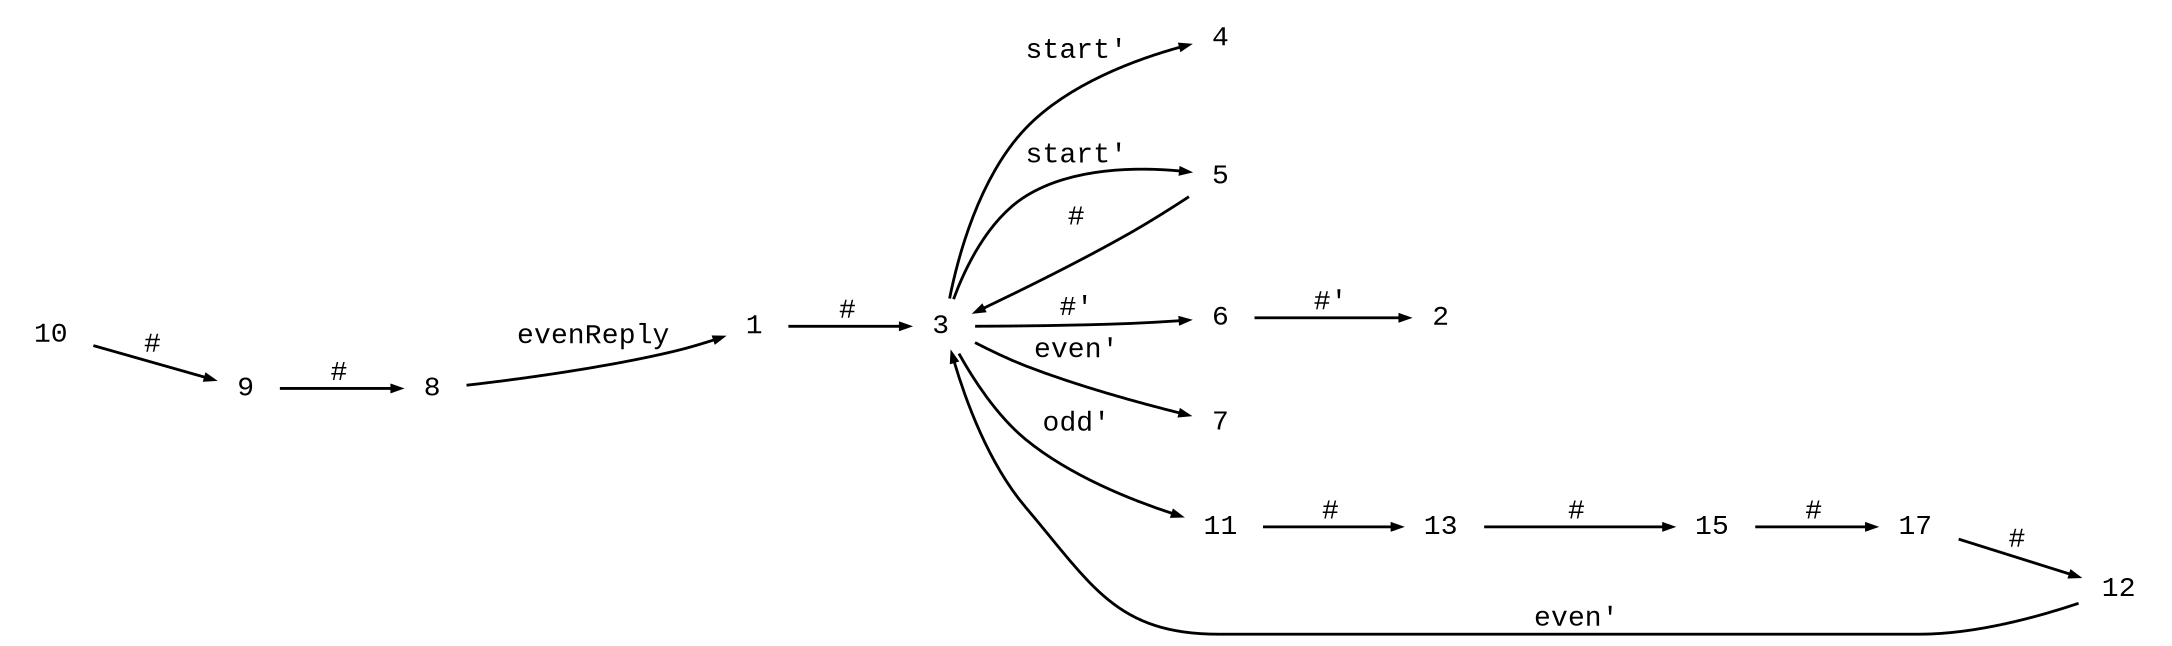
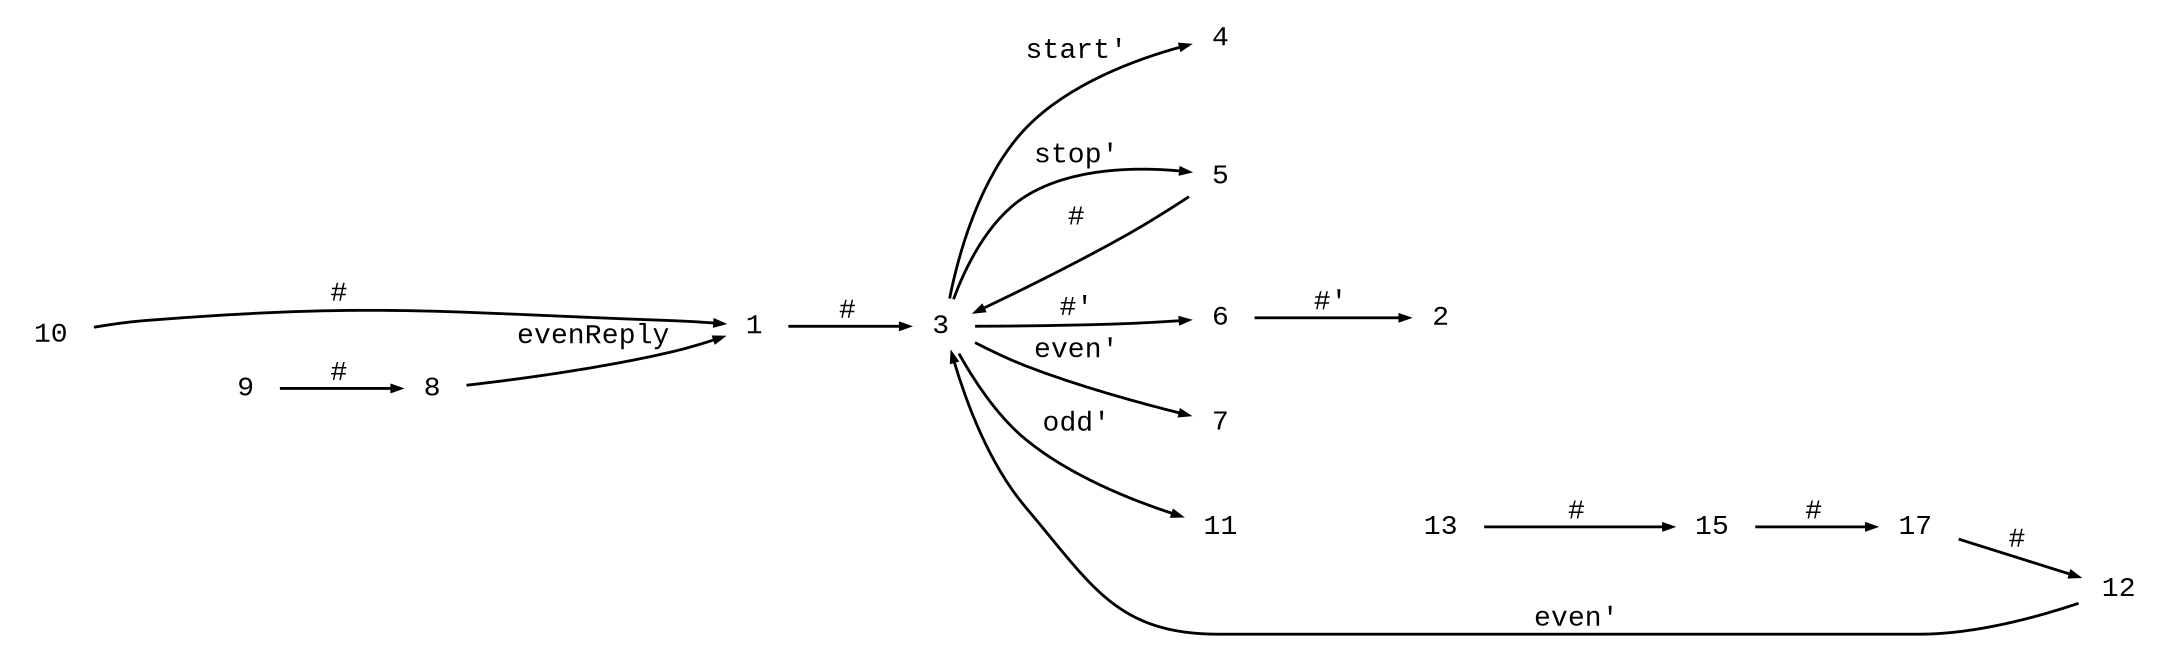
(1078, 155) -> (1078, 155)
(149, 361) -> (404, 311)
(1328, 527) -> none
